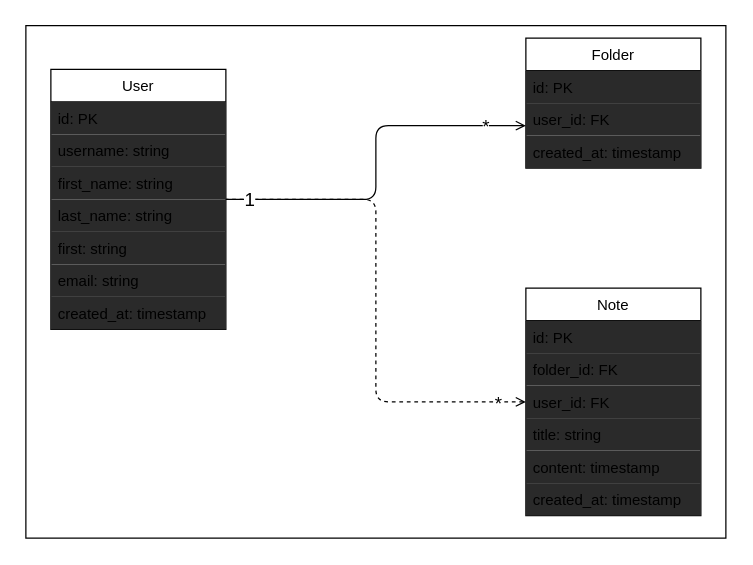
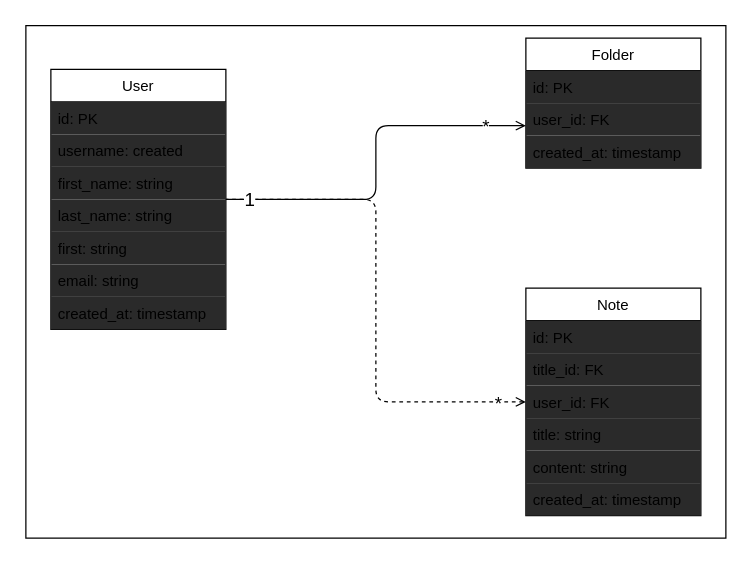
(119, 151) -> (125, 151)
(579, 370) -> (573, 370)
(602, 468) -> (590, 468)
